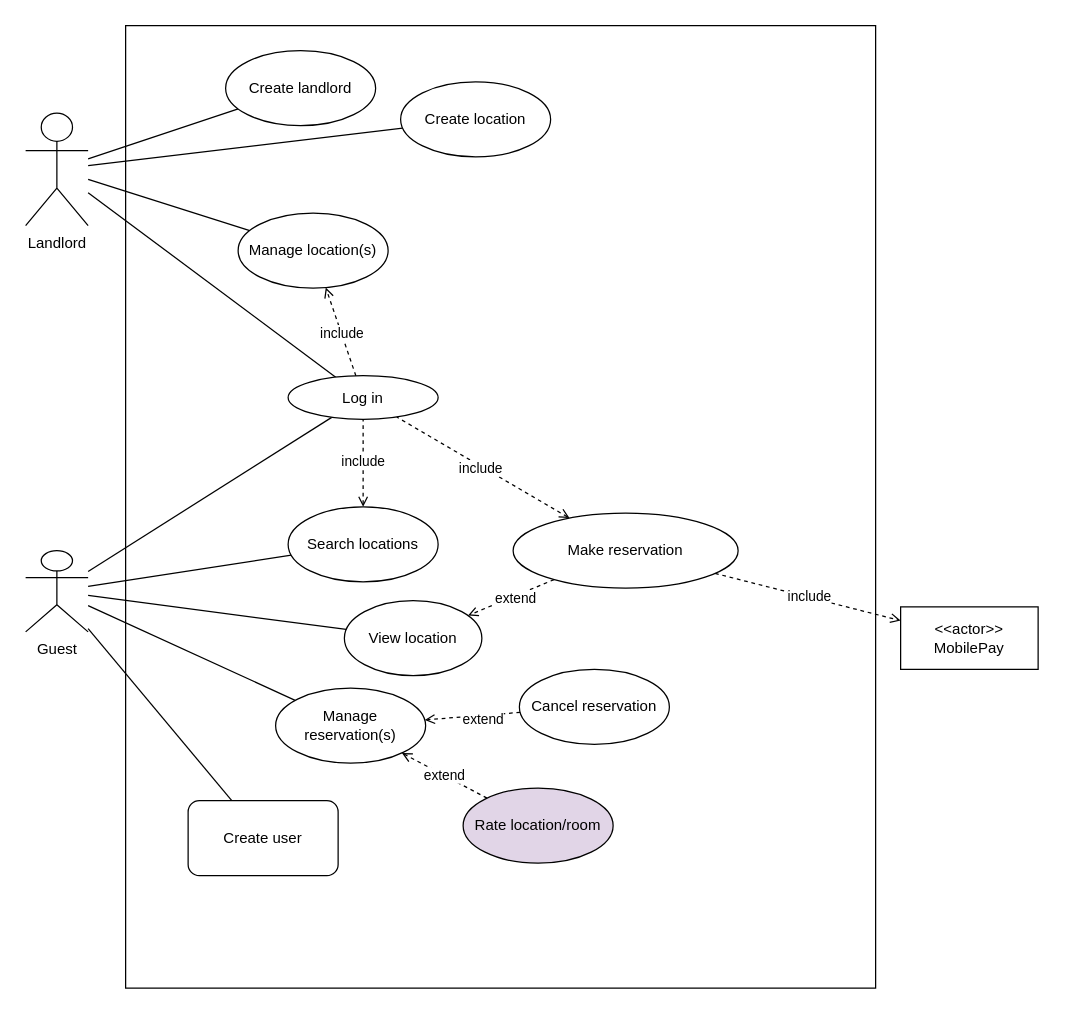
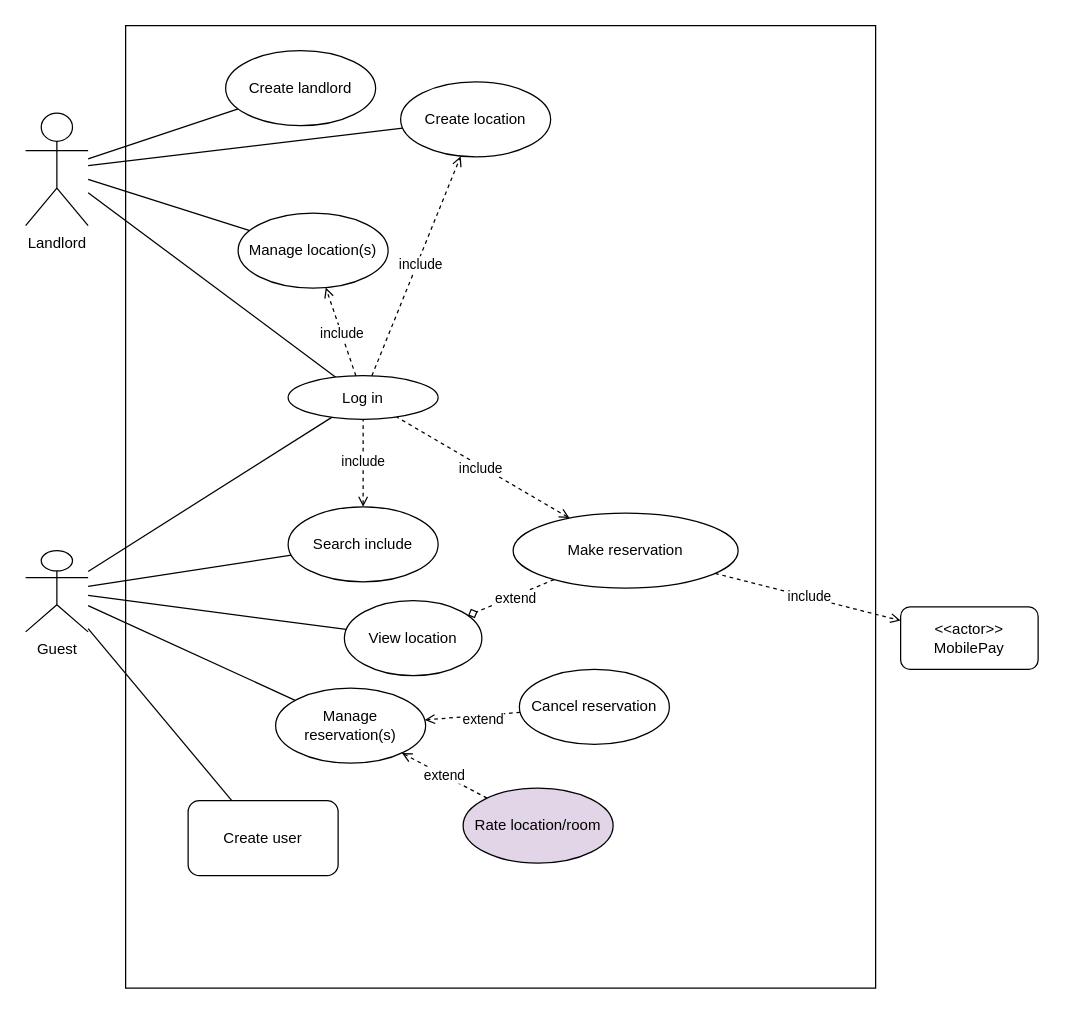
none -> (416, 267)
(363, 544) -> (363, 544)
(474, 613) -> (478, 611)
(969, 638) -> (969, 638)
